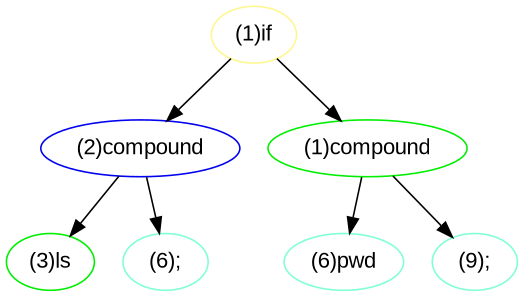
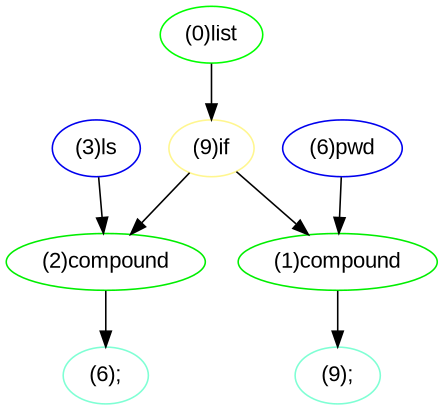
none -> (211, 35)
(254, 35) -> (211, 148)
(140, 148) -> (106, 262)
(357, 197) -> (340, 197)
(100, 200) -> (100, 197)
(50, 262) -> (96, 148)
(344, 262) -> (342, 148)
